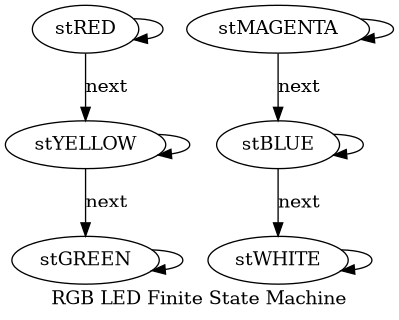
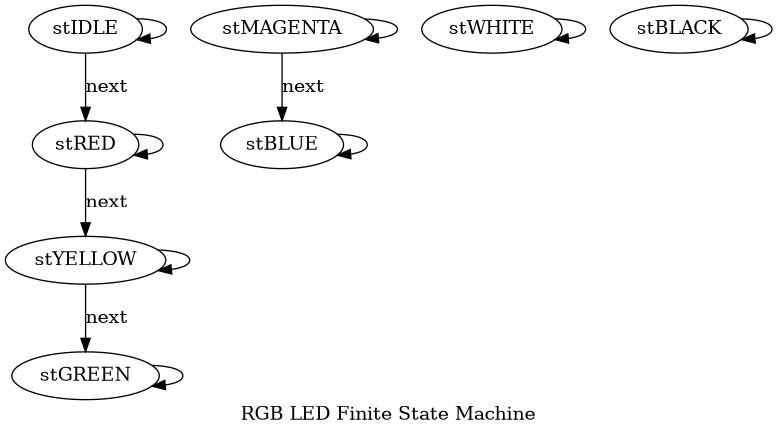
none -> (86, 29)
none -> (679, 29)
(278, 196) -> none
